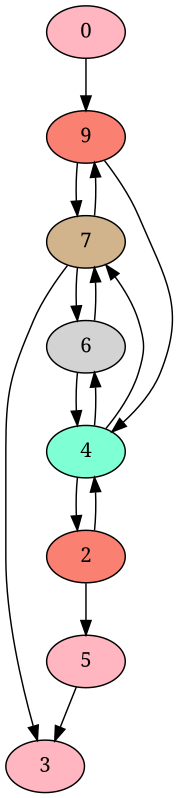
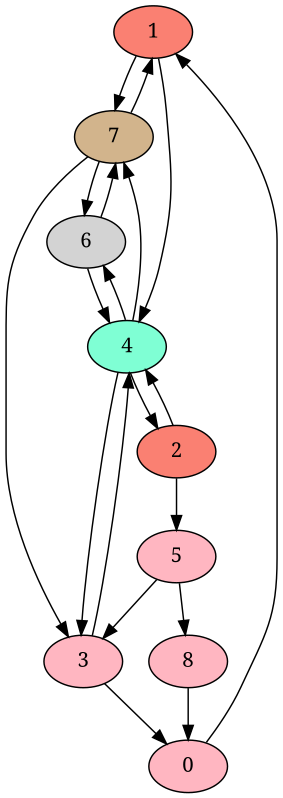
(86, 137) -> (153, 32)
none -> (96, 496)
none -> (114, 512)
none -> (188, 661)
none -> (130, 709)
